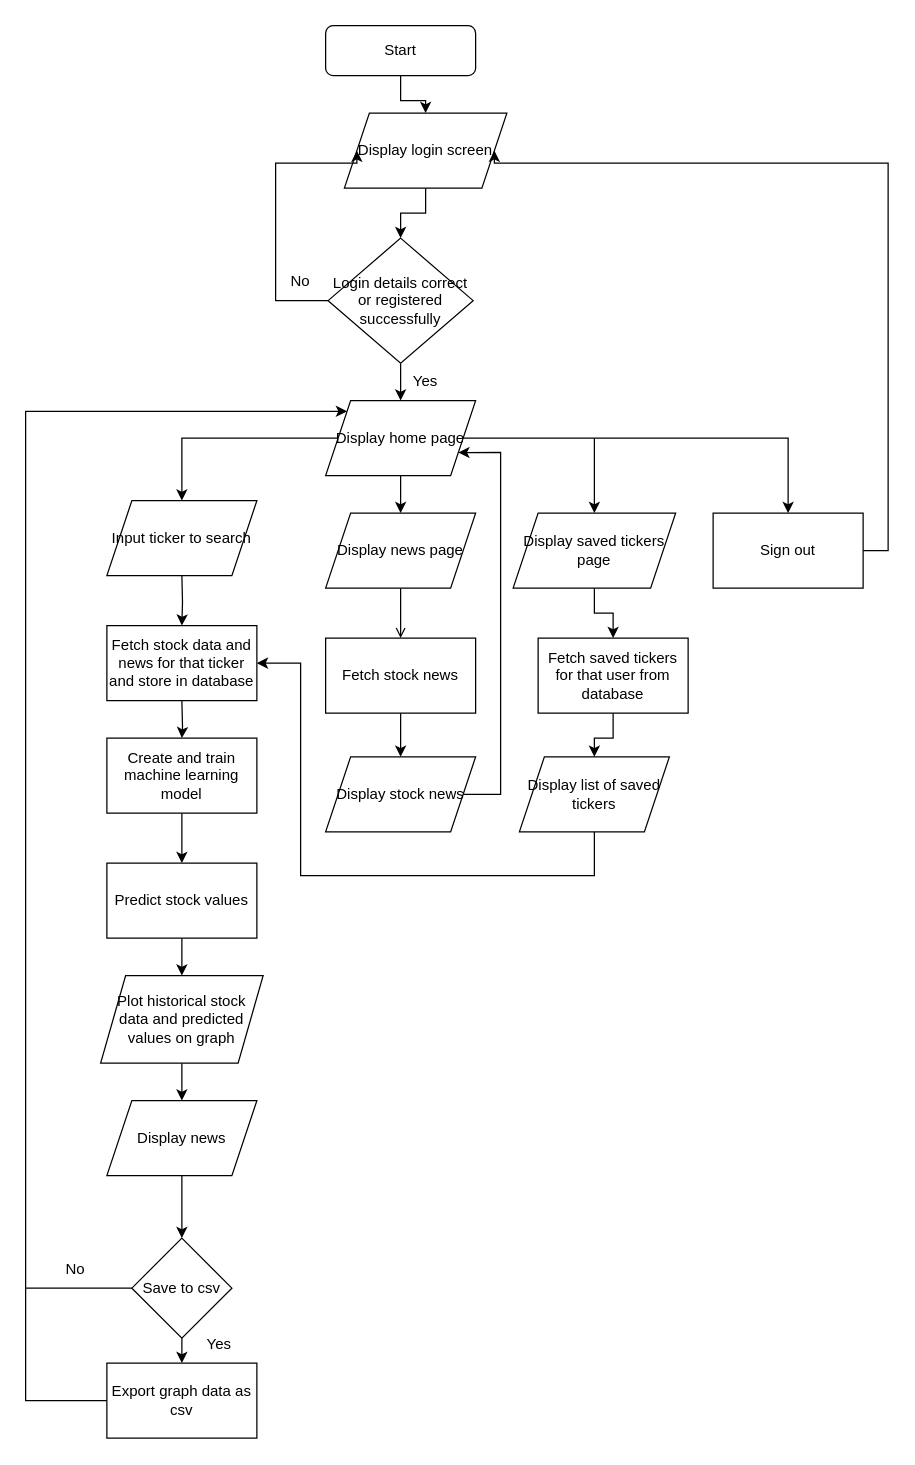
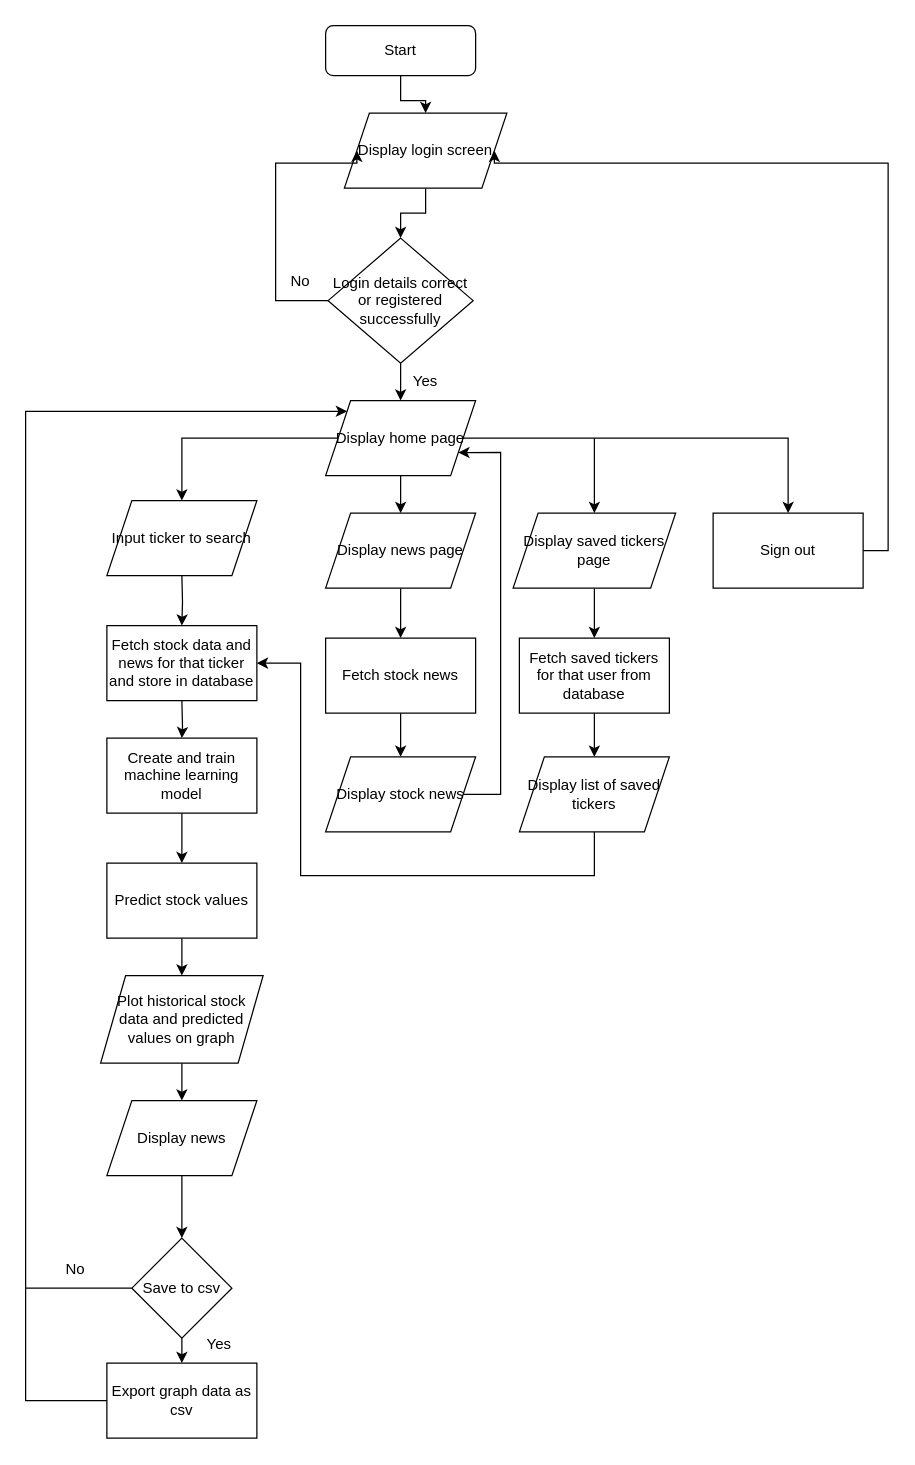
(401, 630) -> (401, 628)
(613, 676) -> (594, 676)
